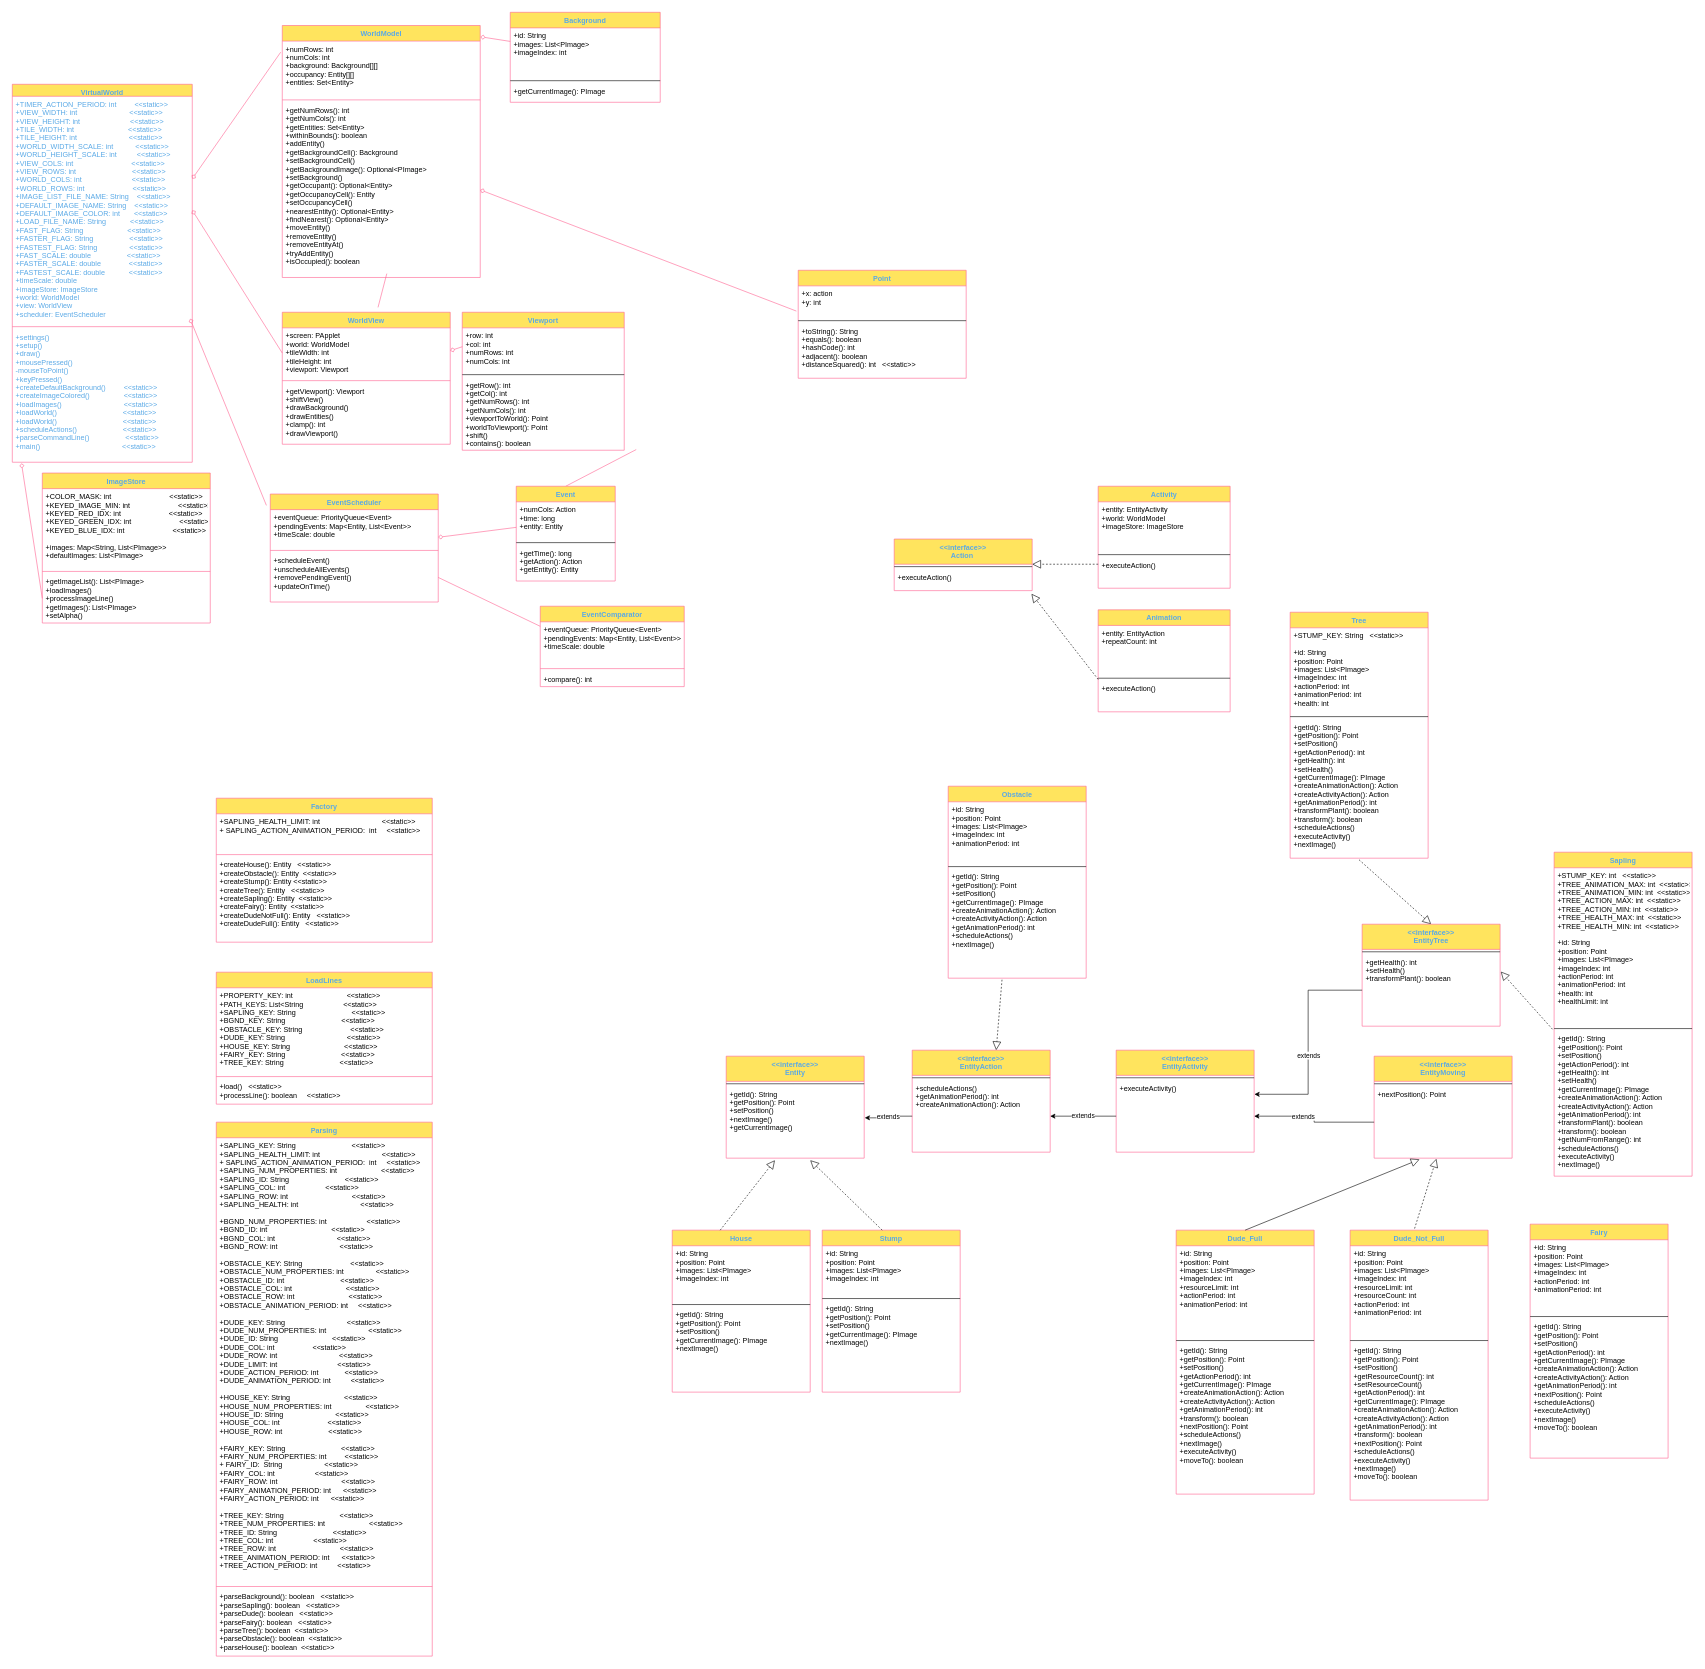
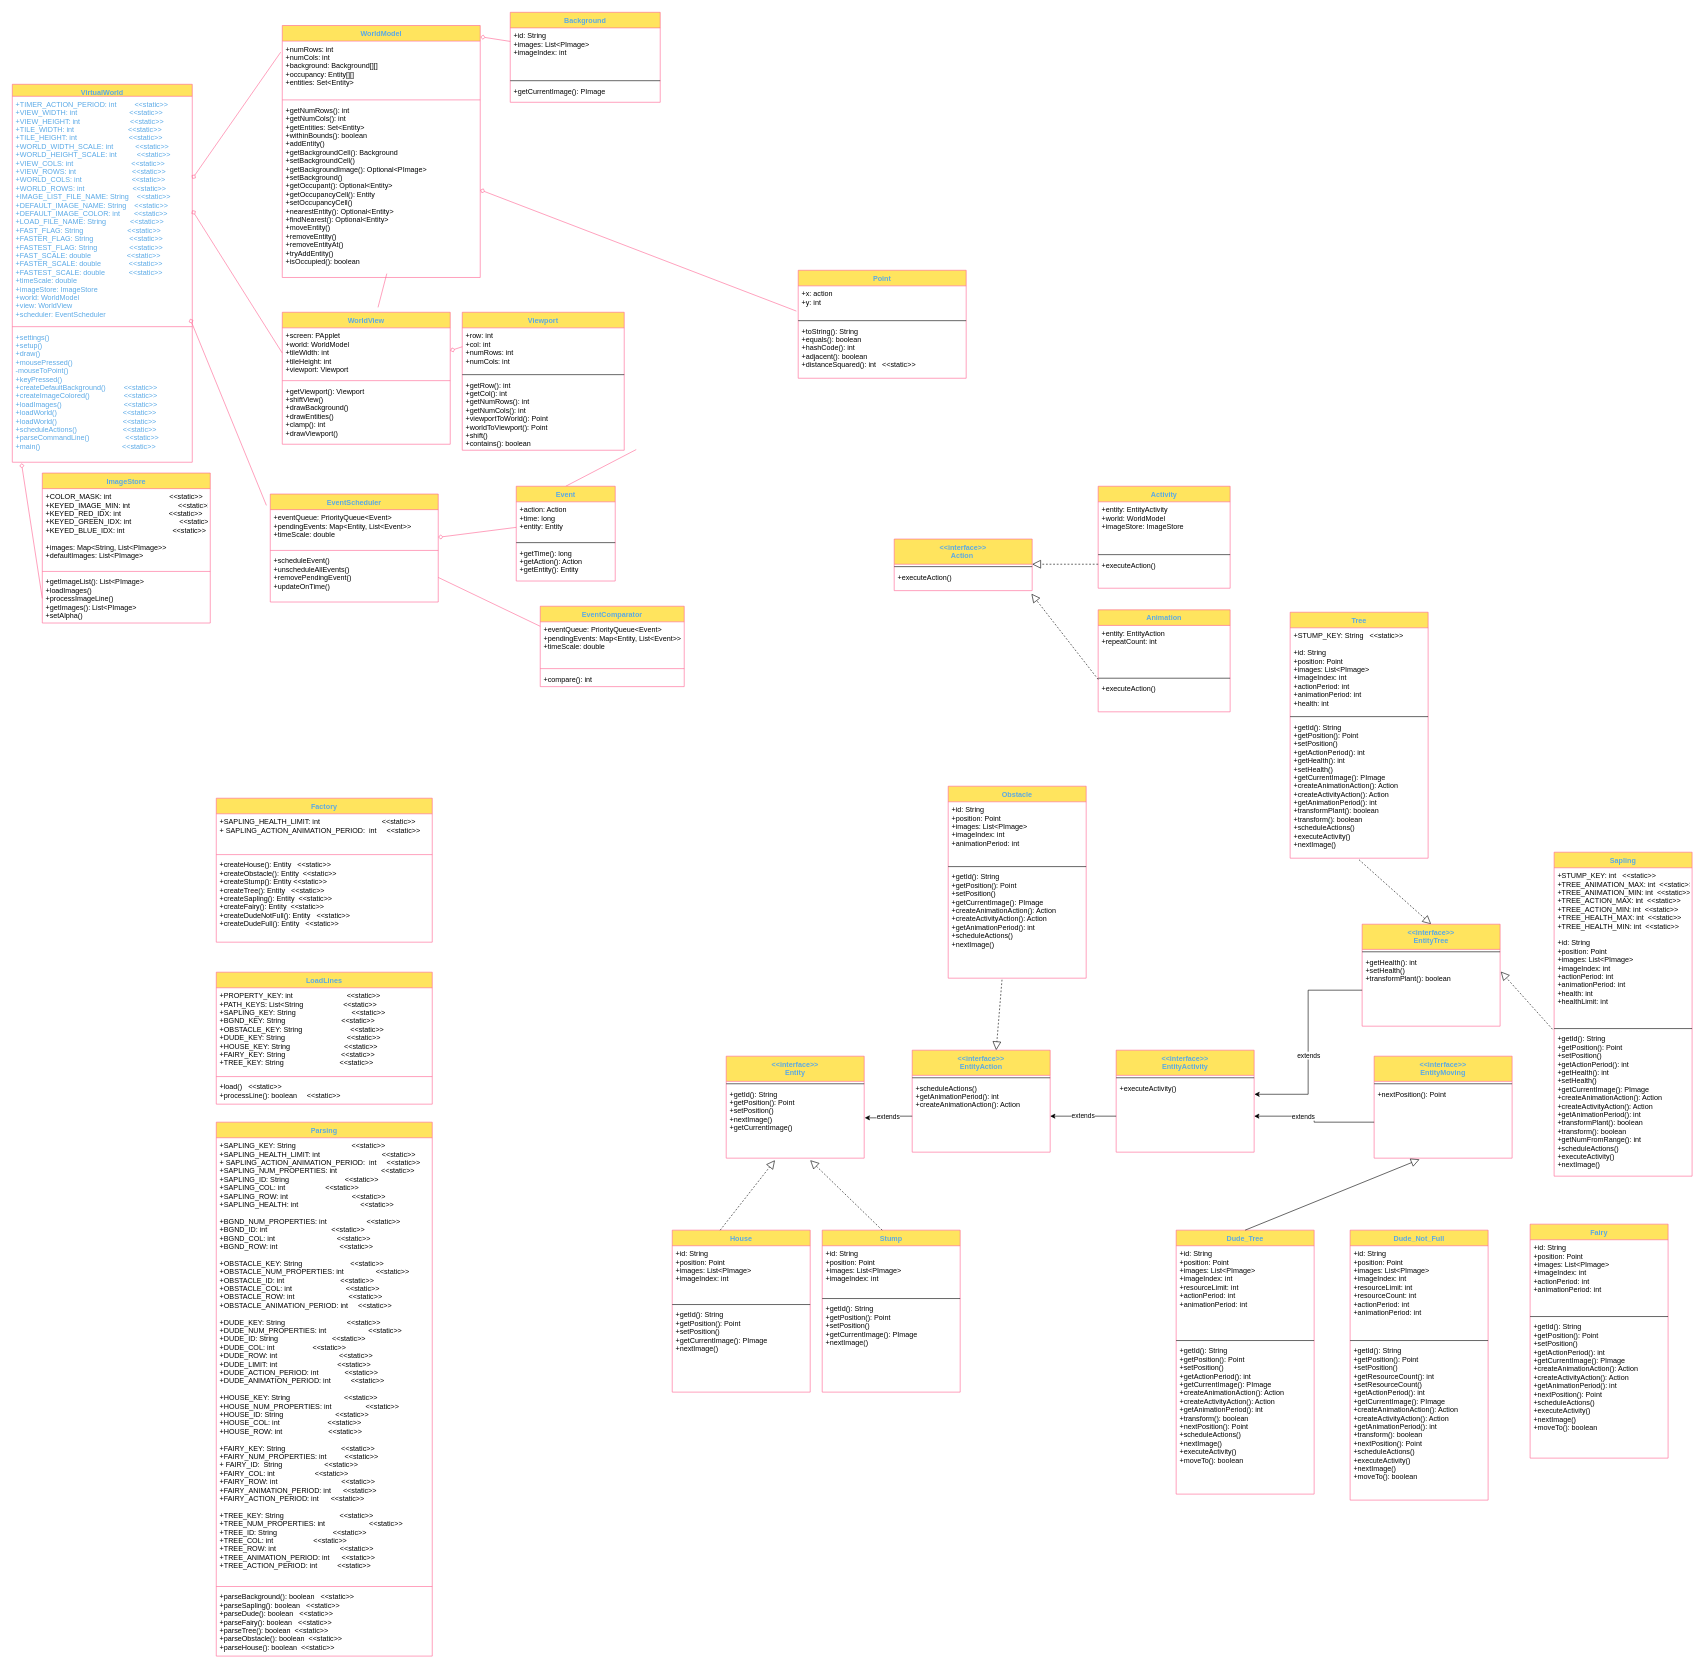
(548, 510) -> (546, 510)
(1424, 1198) -> none
(1245, 1238) -> (1245, 1238)
